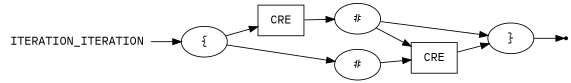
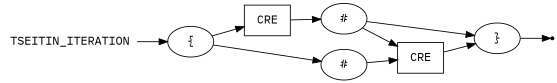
(77, 42) -> (70, 42)
